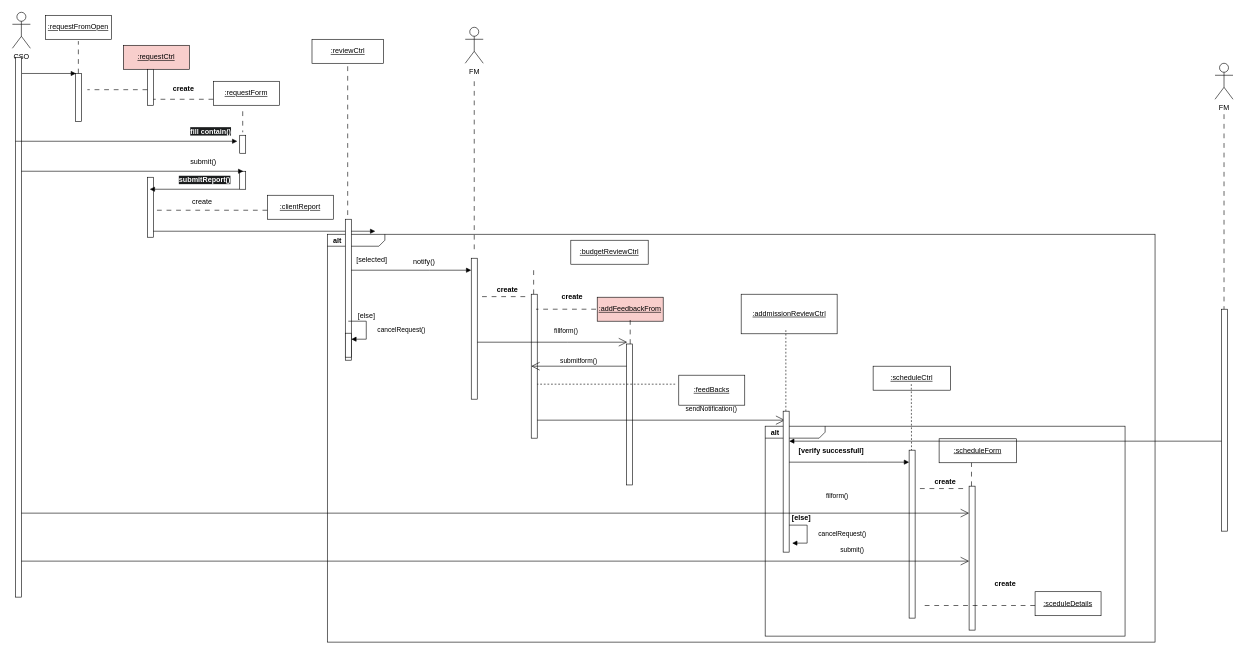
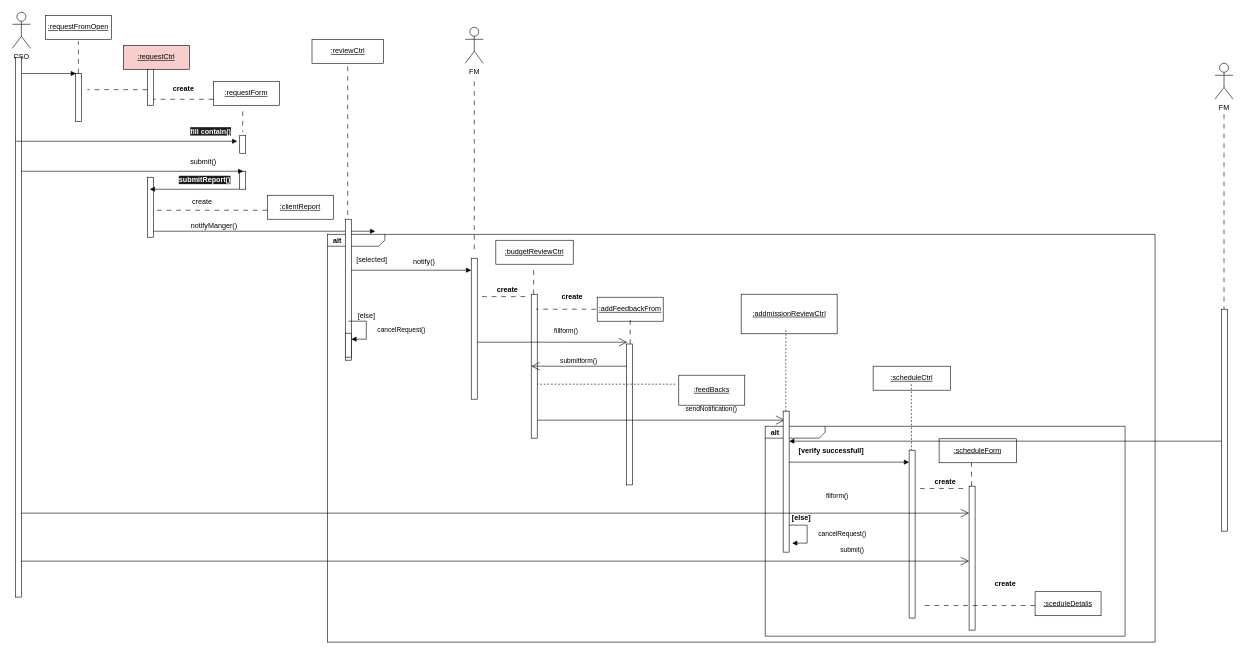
none -> (214, 226)
(610, 252) -> (535, 252)
(630, 309) -> (630, 309)
